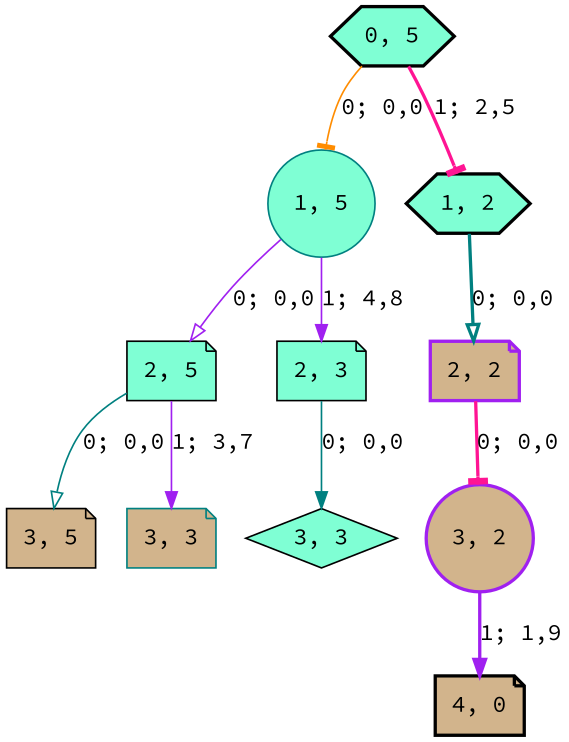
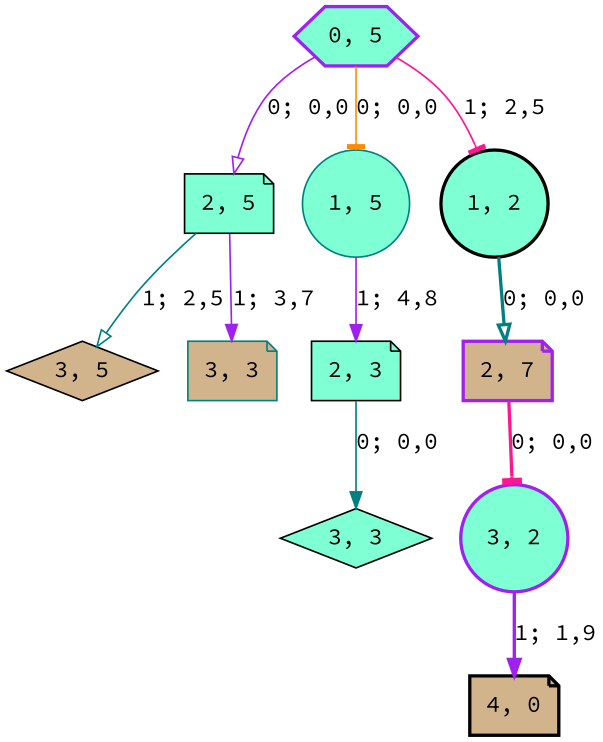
(392, 36) -> (356, 36)
(433, 115) -> (443, 94)
(468, 204) -> (495, 204)
(238, 281) -> (265, 98)
(475, 371) -> (508, 371)
(124, 443) -> (183, 299)
(51, 538) -> (82, 371)
(480, 538) -> (514, 538)
